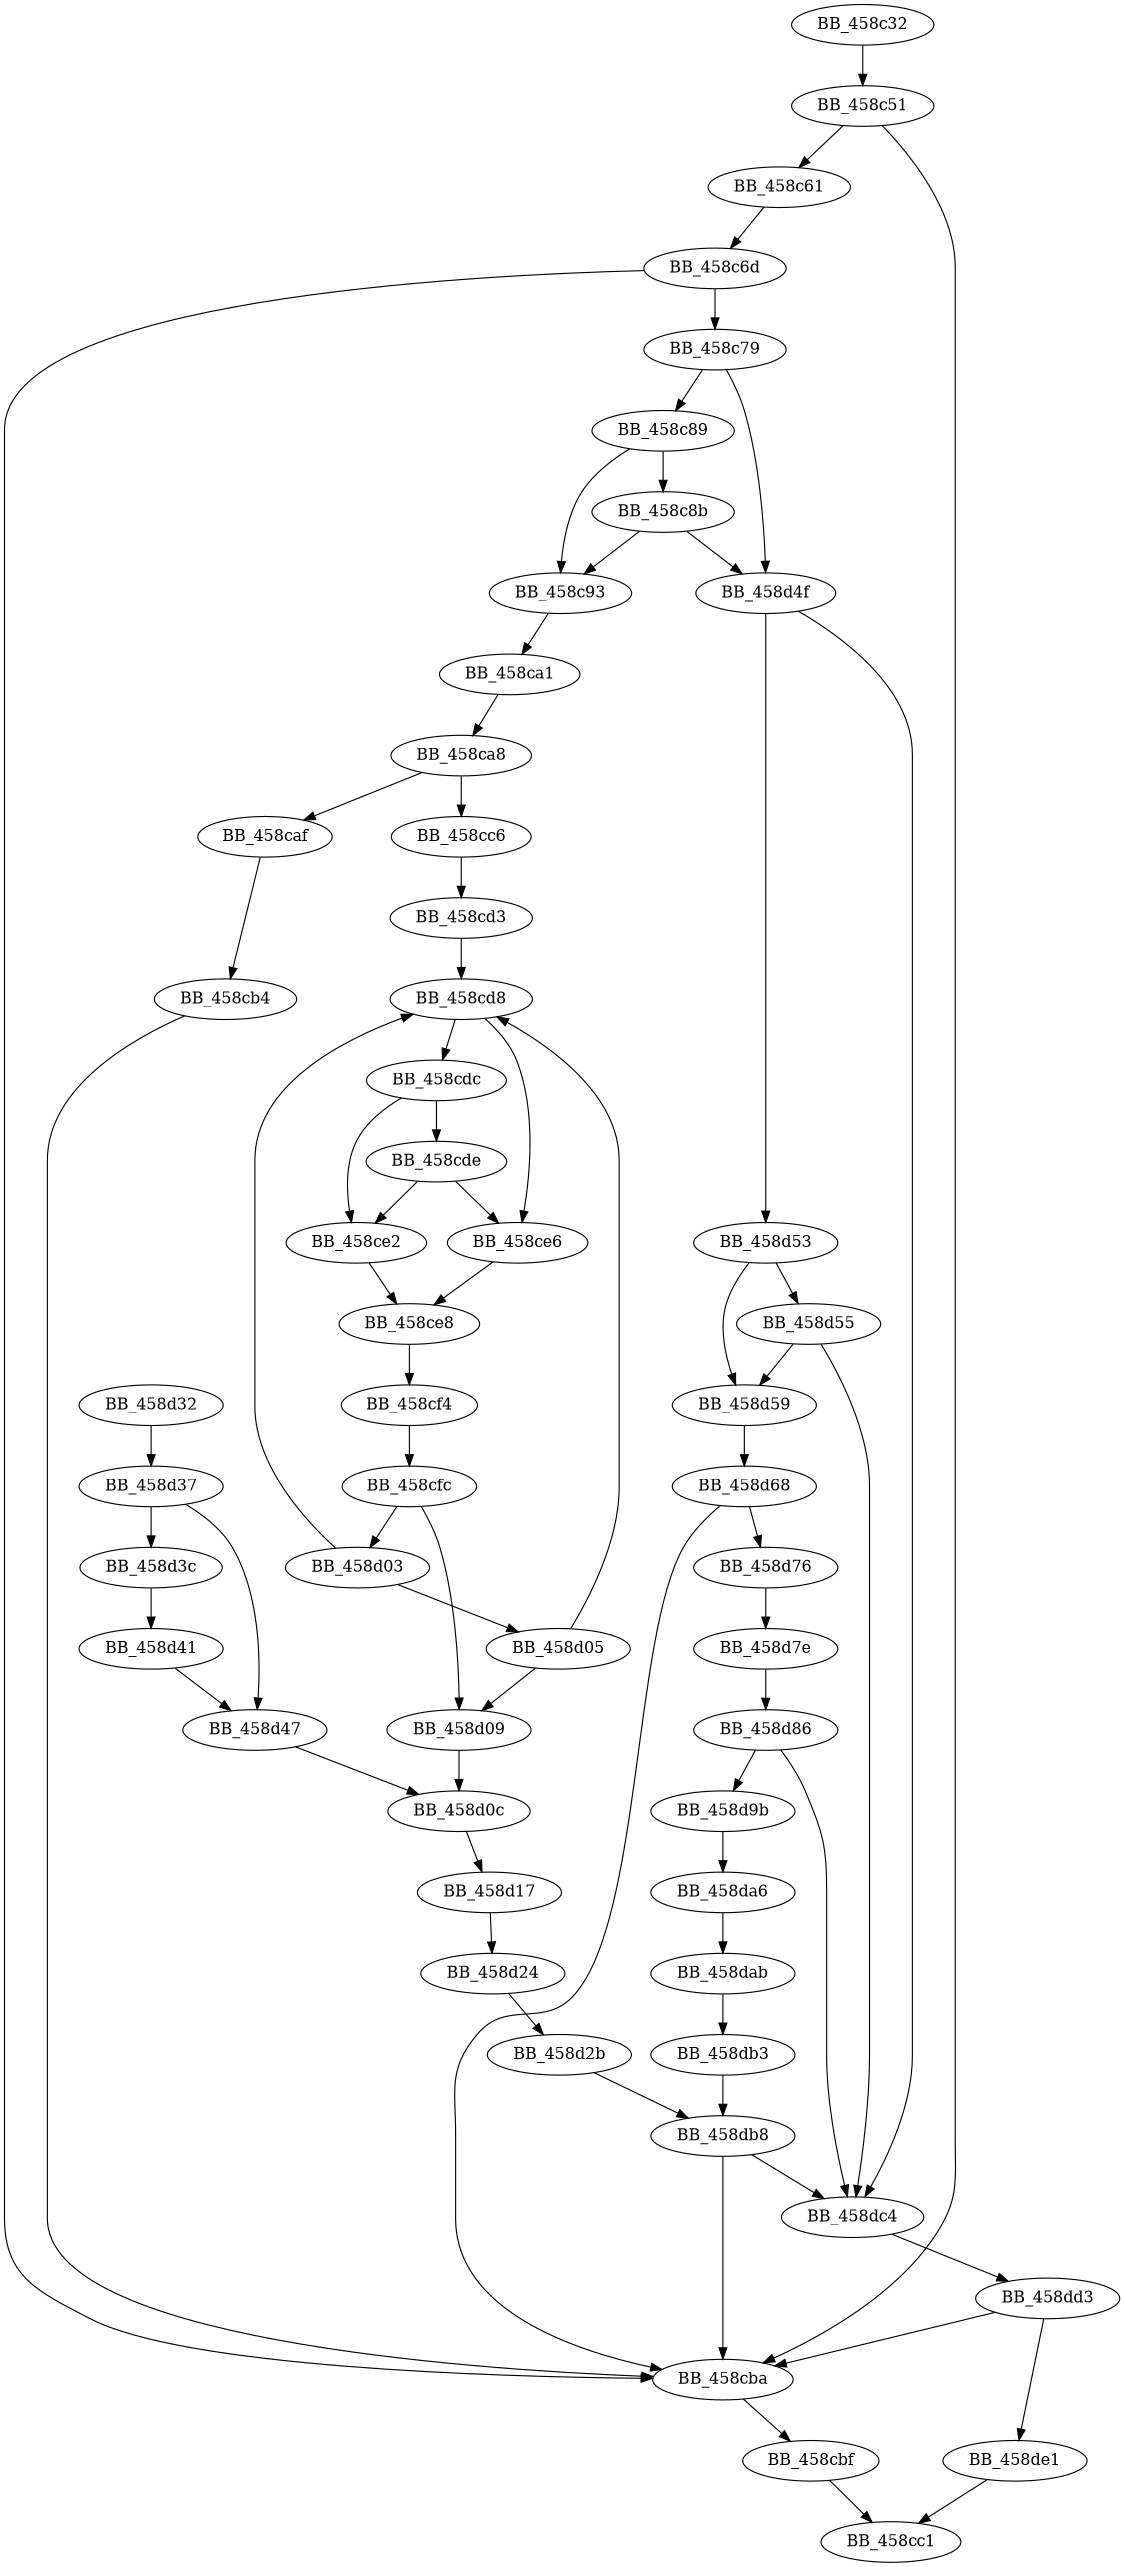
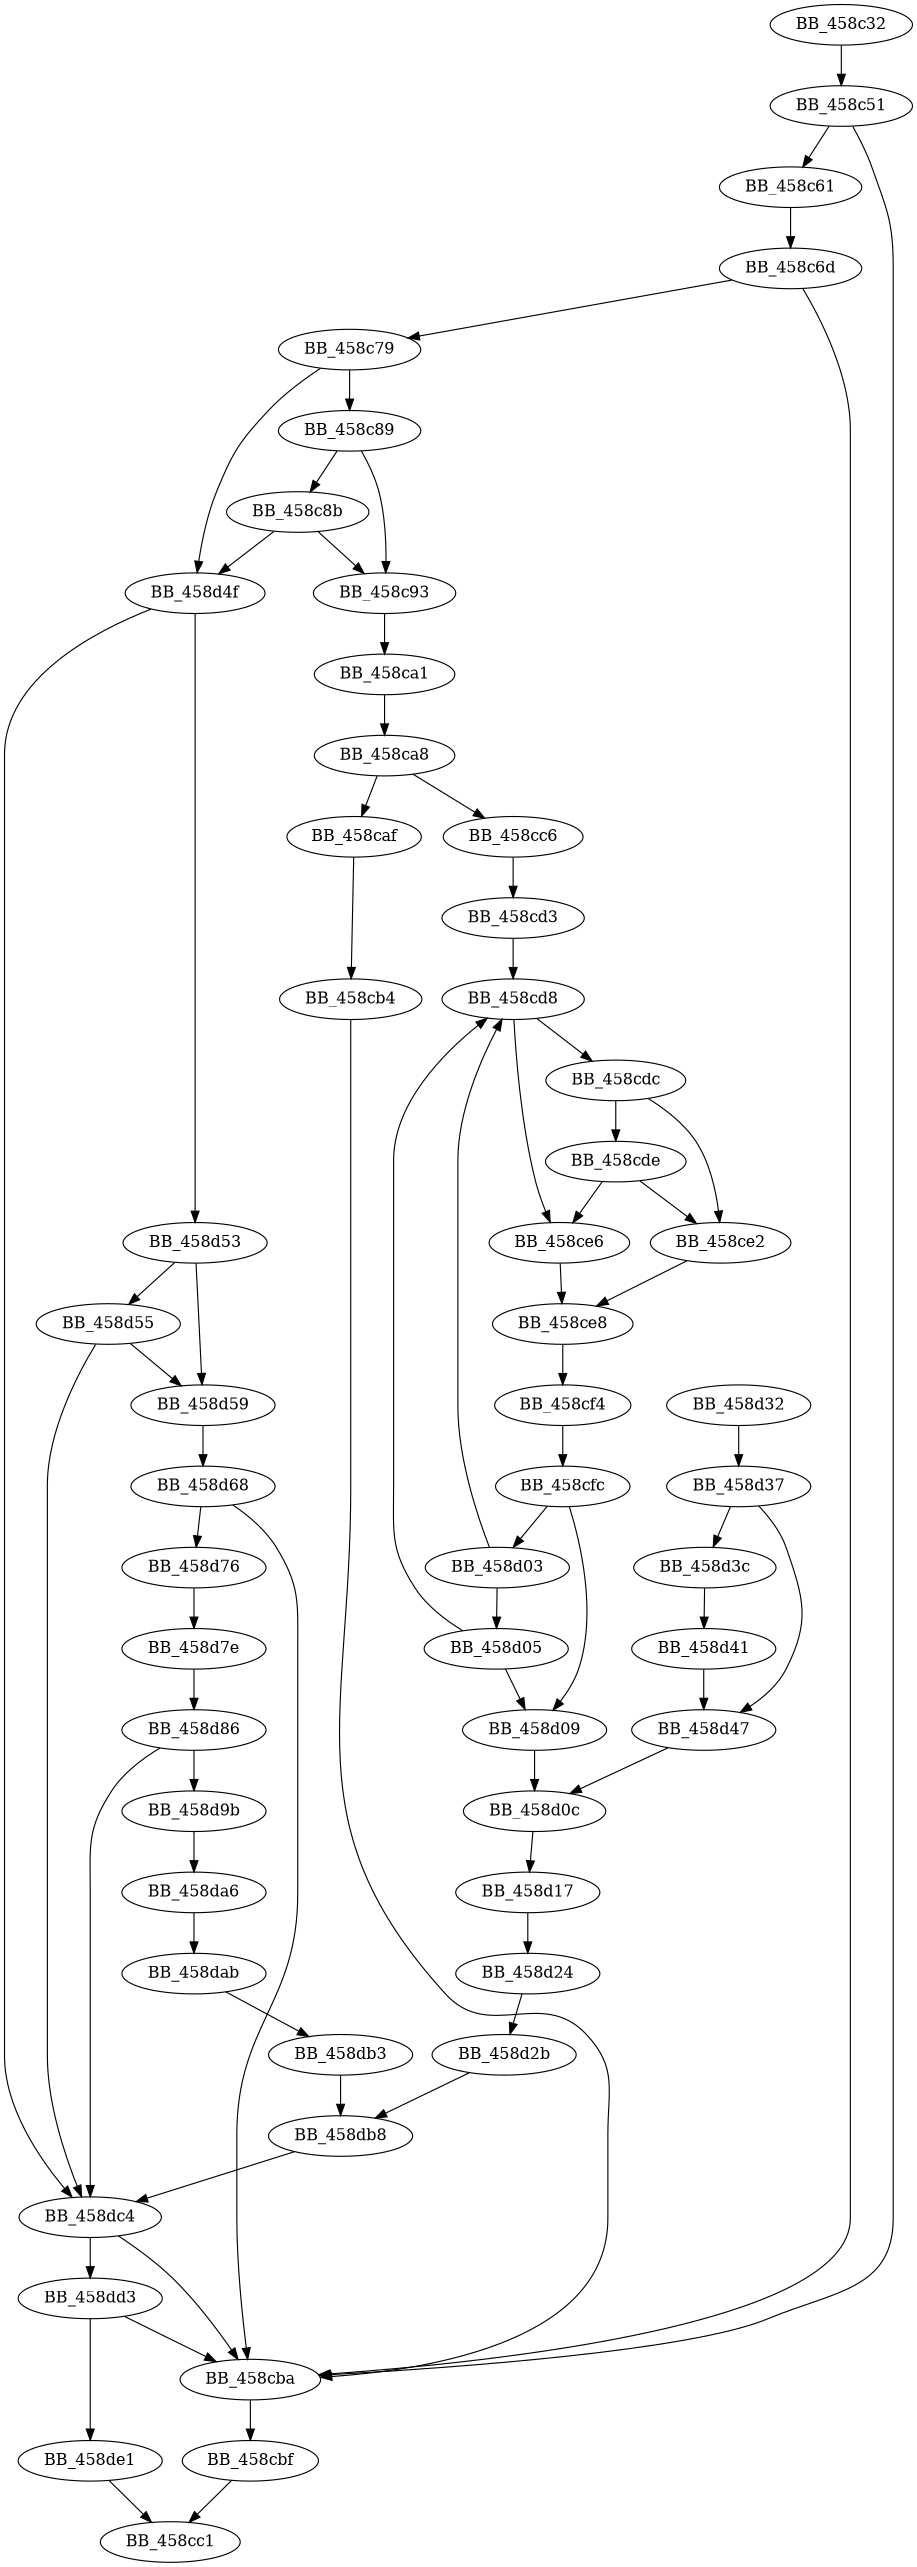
(723, 2252) -> (181, 2287)
